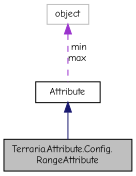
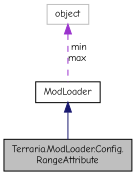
(68, 92) -> (68, 92)
(68, 155) -> (68, 155)
